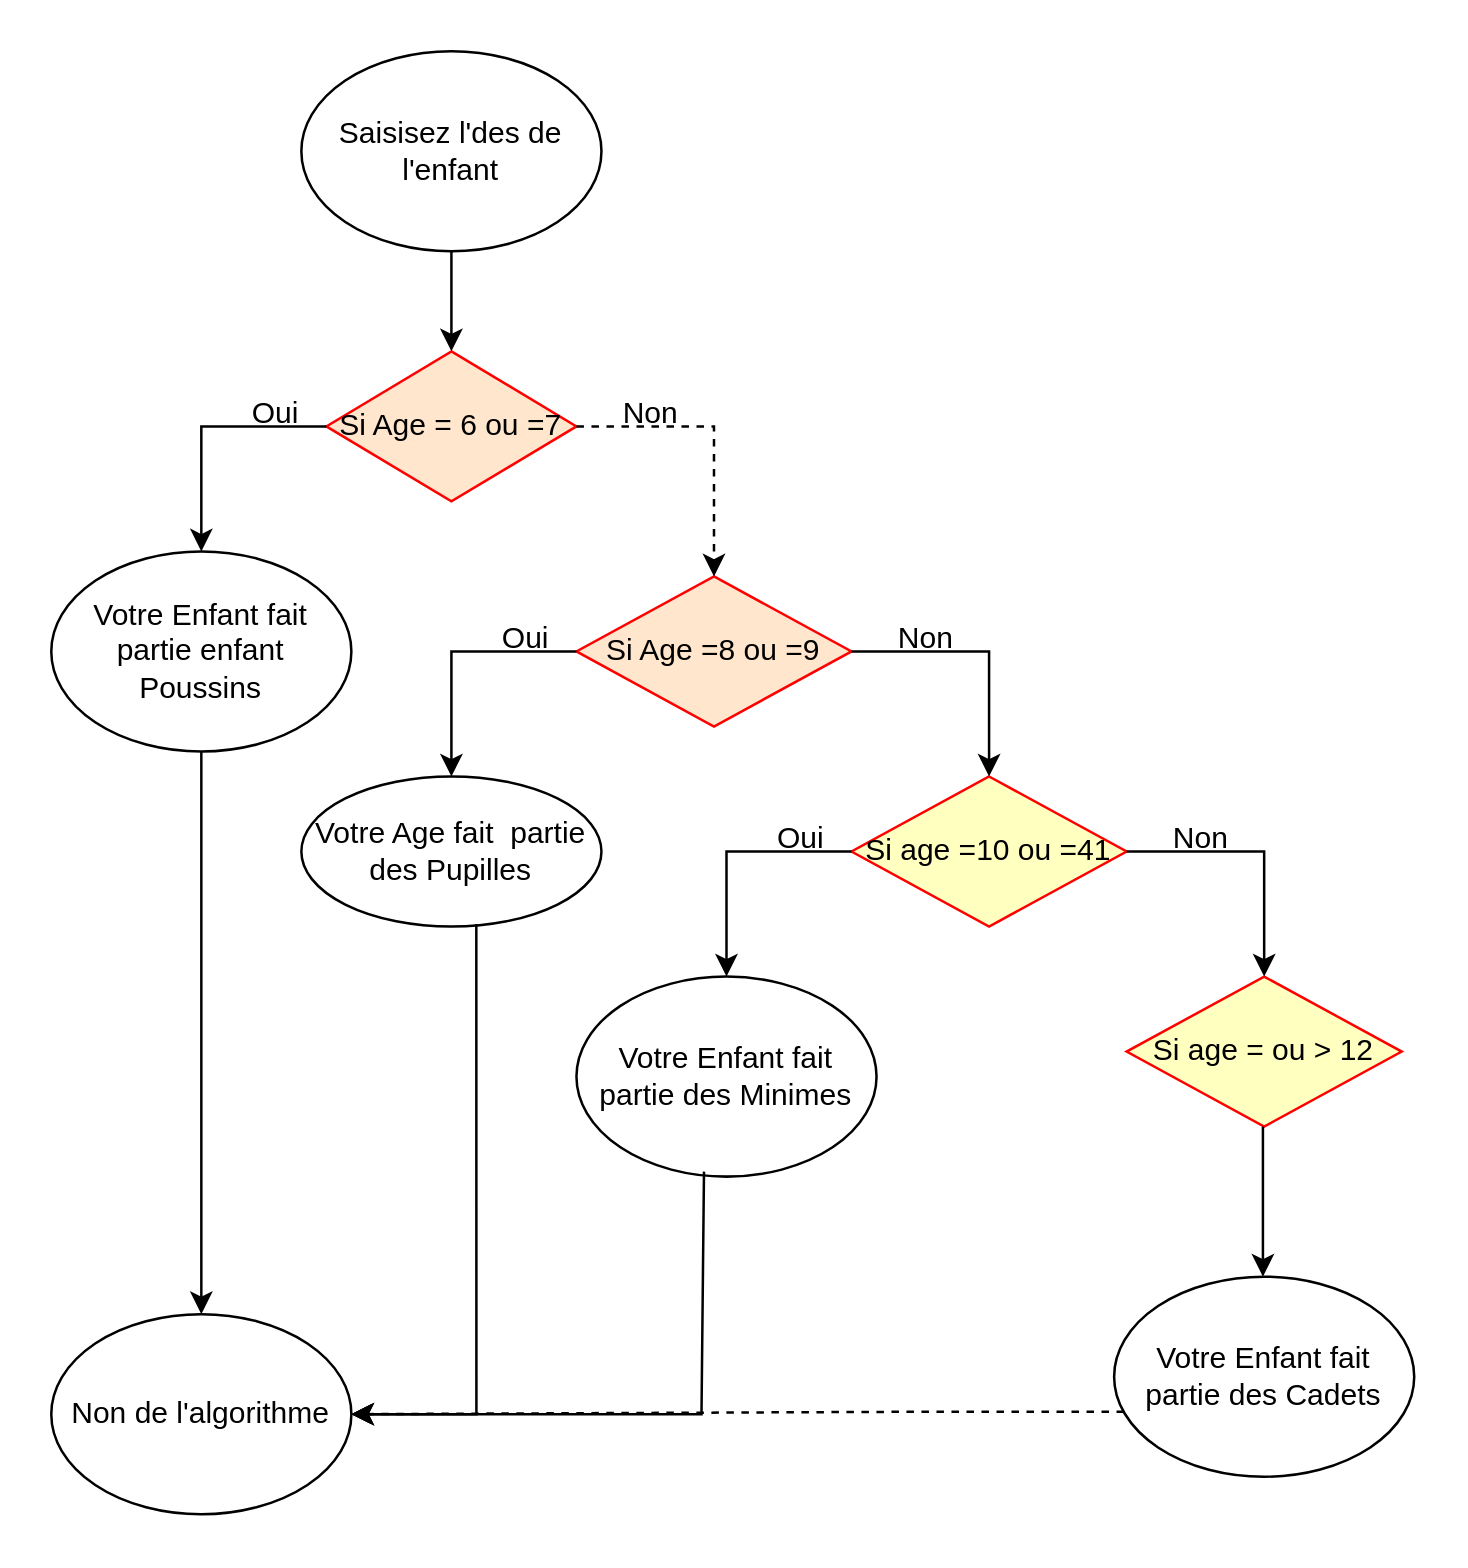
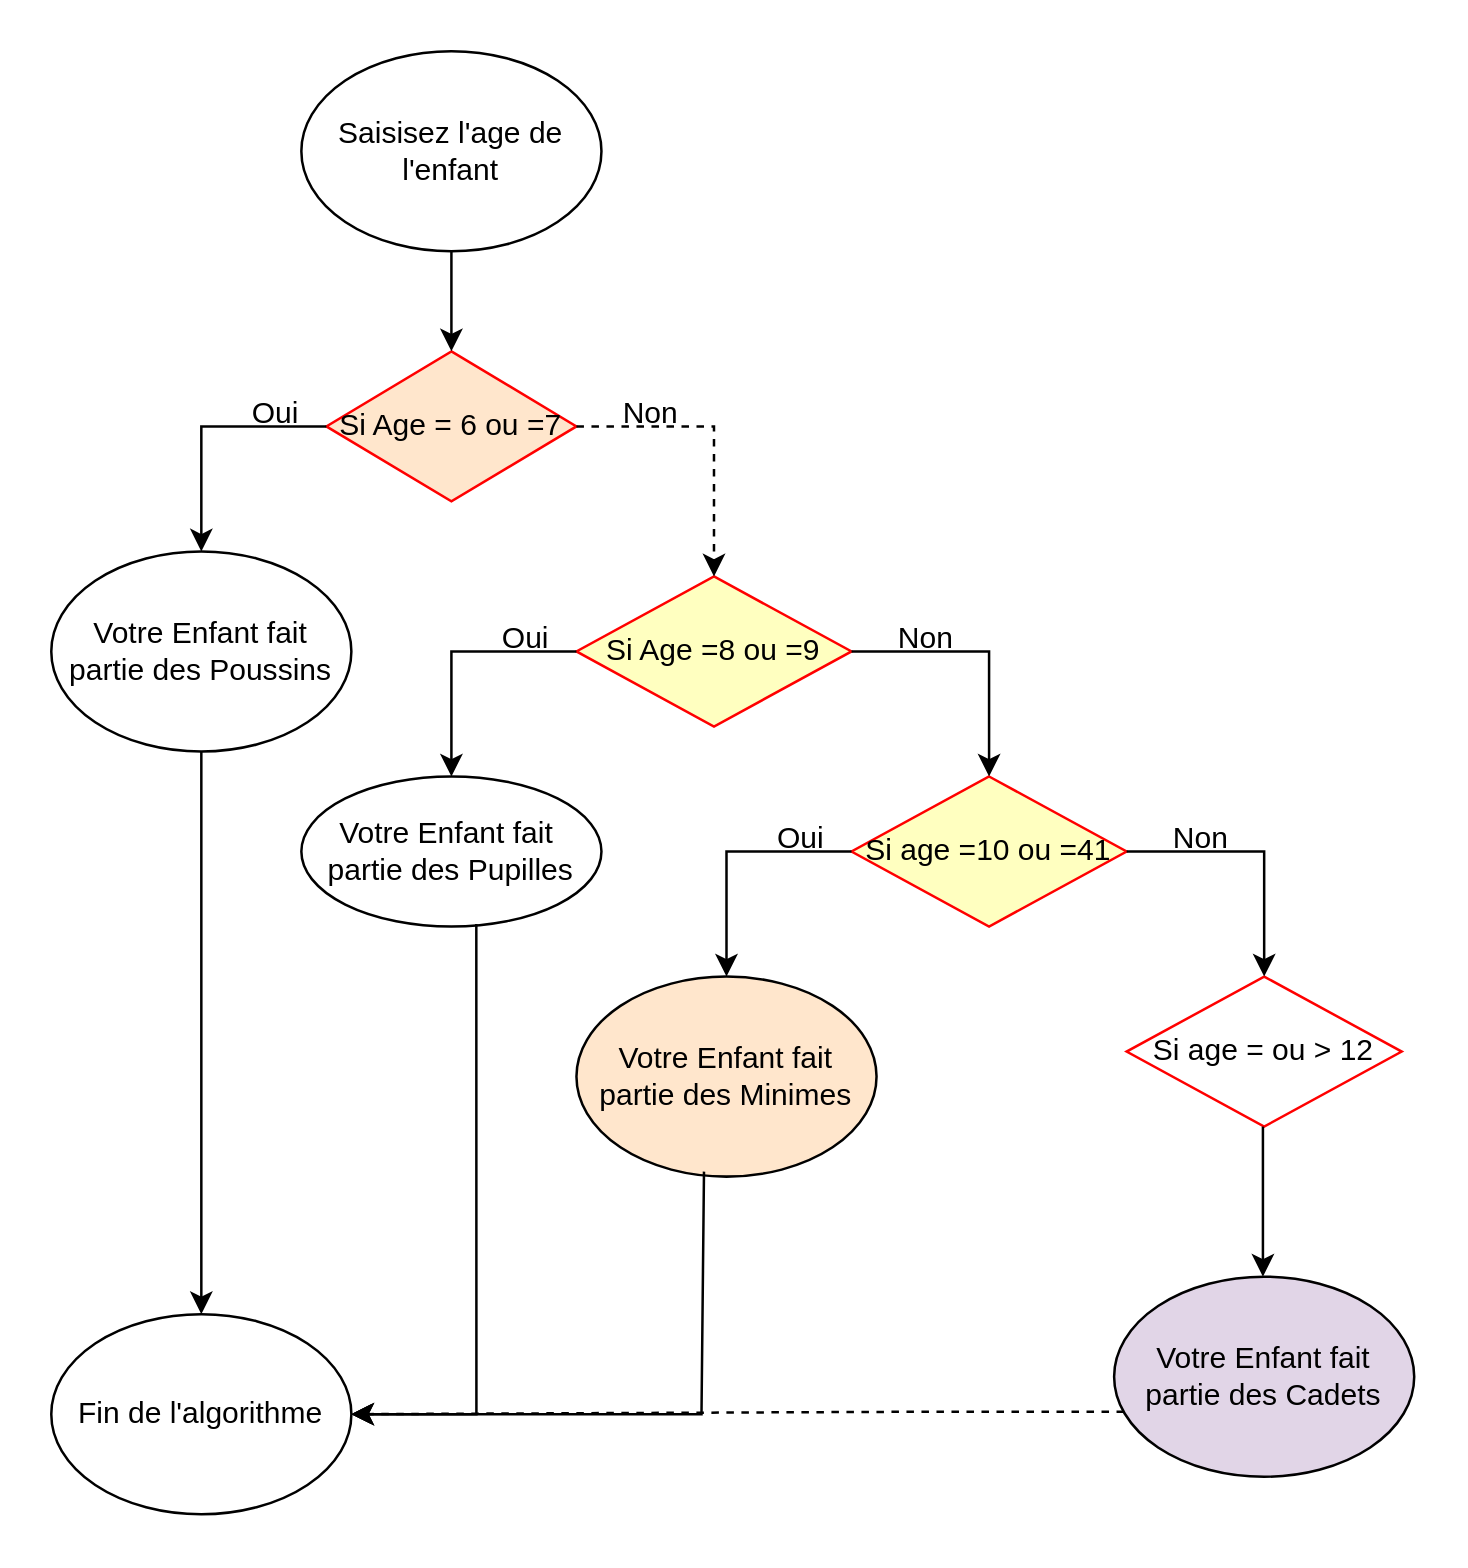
(451, 151) -> (451, 151)
(201, 651) -> (201, 651)
(714, 651) -> (714, 651)
(451, 851) -> (451, 851)
(1264, 1051) -> (1264, 1051)
(726, 1076) -> (726, 1076)
(1264, 1376) -> (1264, 1376)
(201, 1414) -> (201, 1414)
